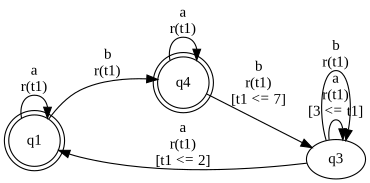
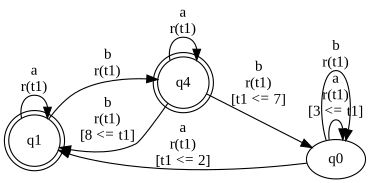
none -> (129, 147)
(336, 159) -> (336, 159)
